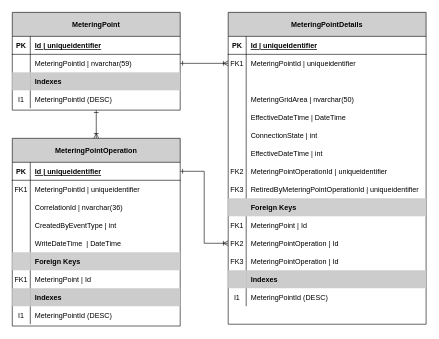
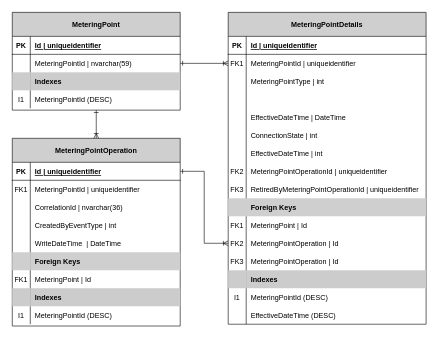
none -> (336, 81)
(336, 99) -> none
none -> (336, 315)
